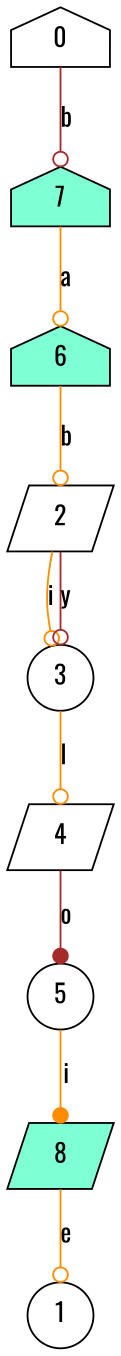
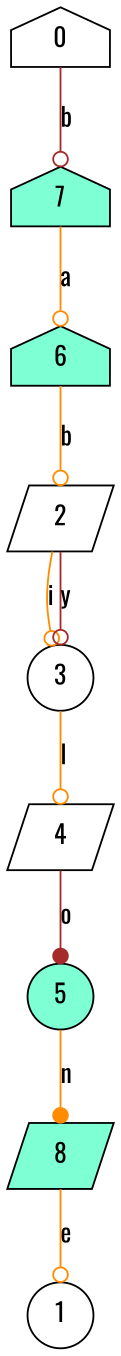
(61, 997) -> (61, 997)
(67, 1076) -> (67, 1076)
